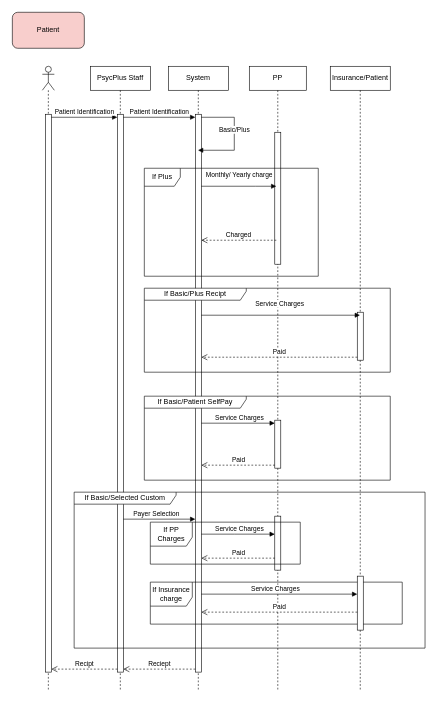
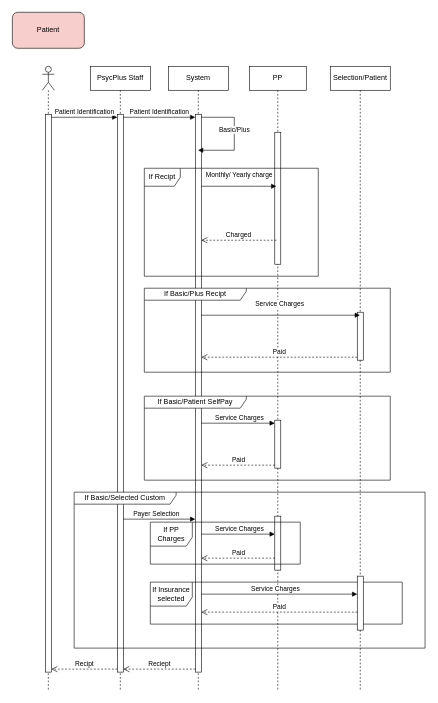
(360, 78) -> (360, 78)
(162, 177) -> (162, 177)
(171, 594) -> (171, 594)
